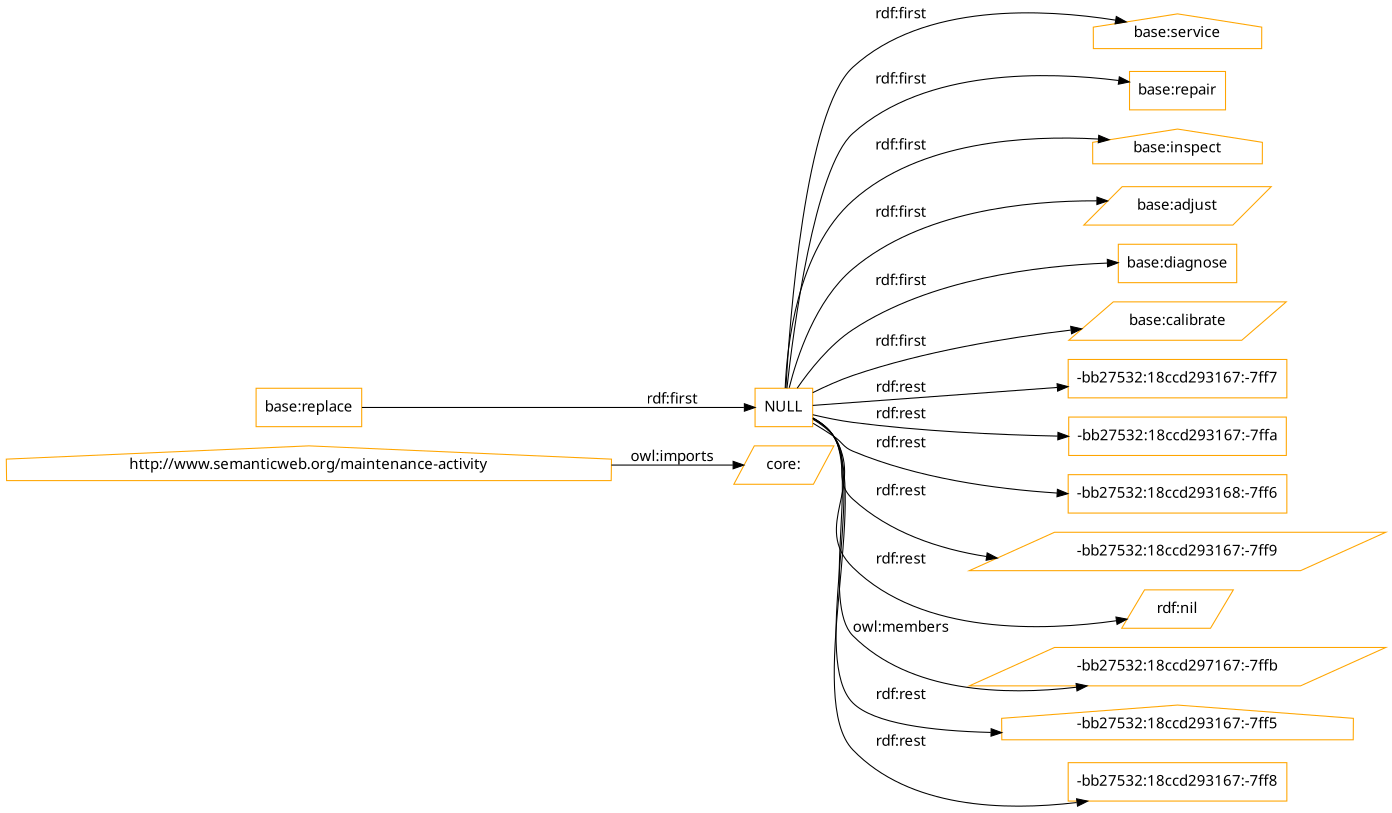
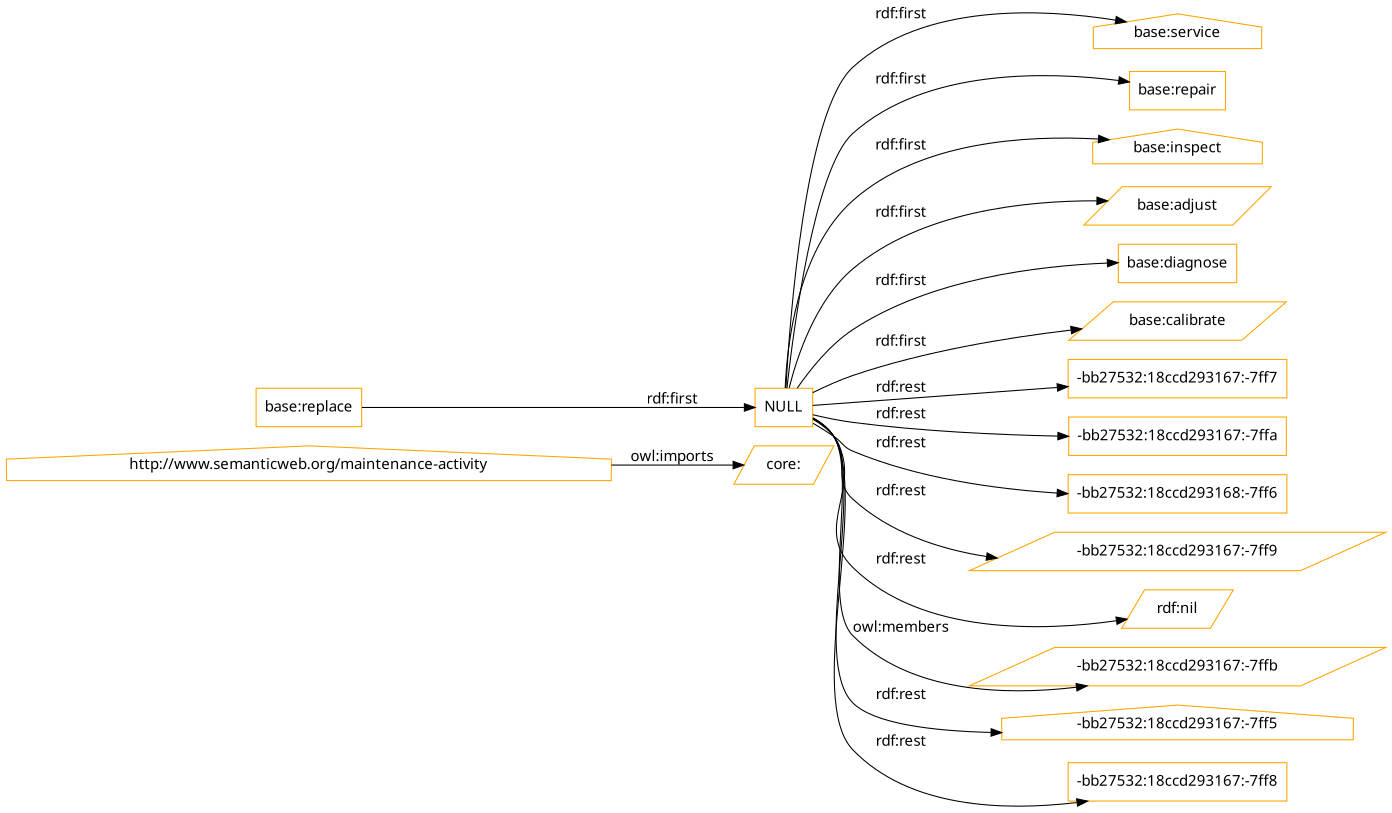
(1177, 667) -> (1177, 667)
